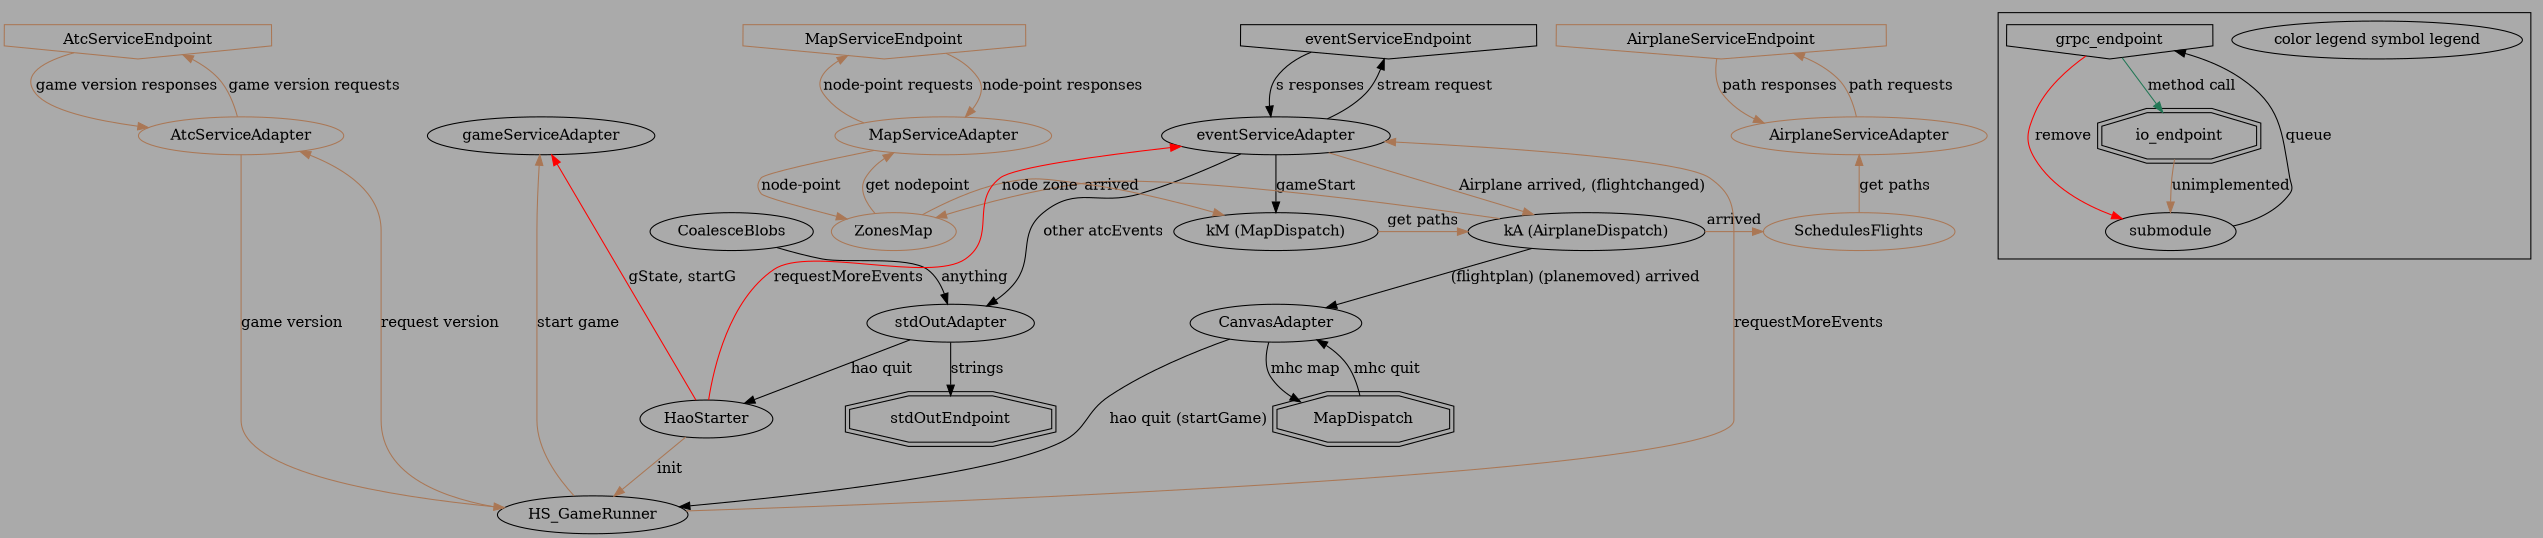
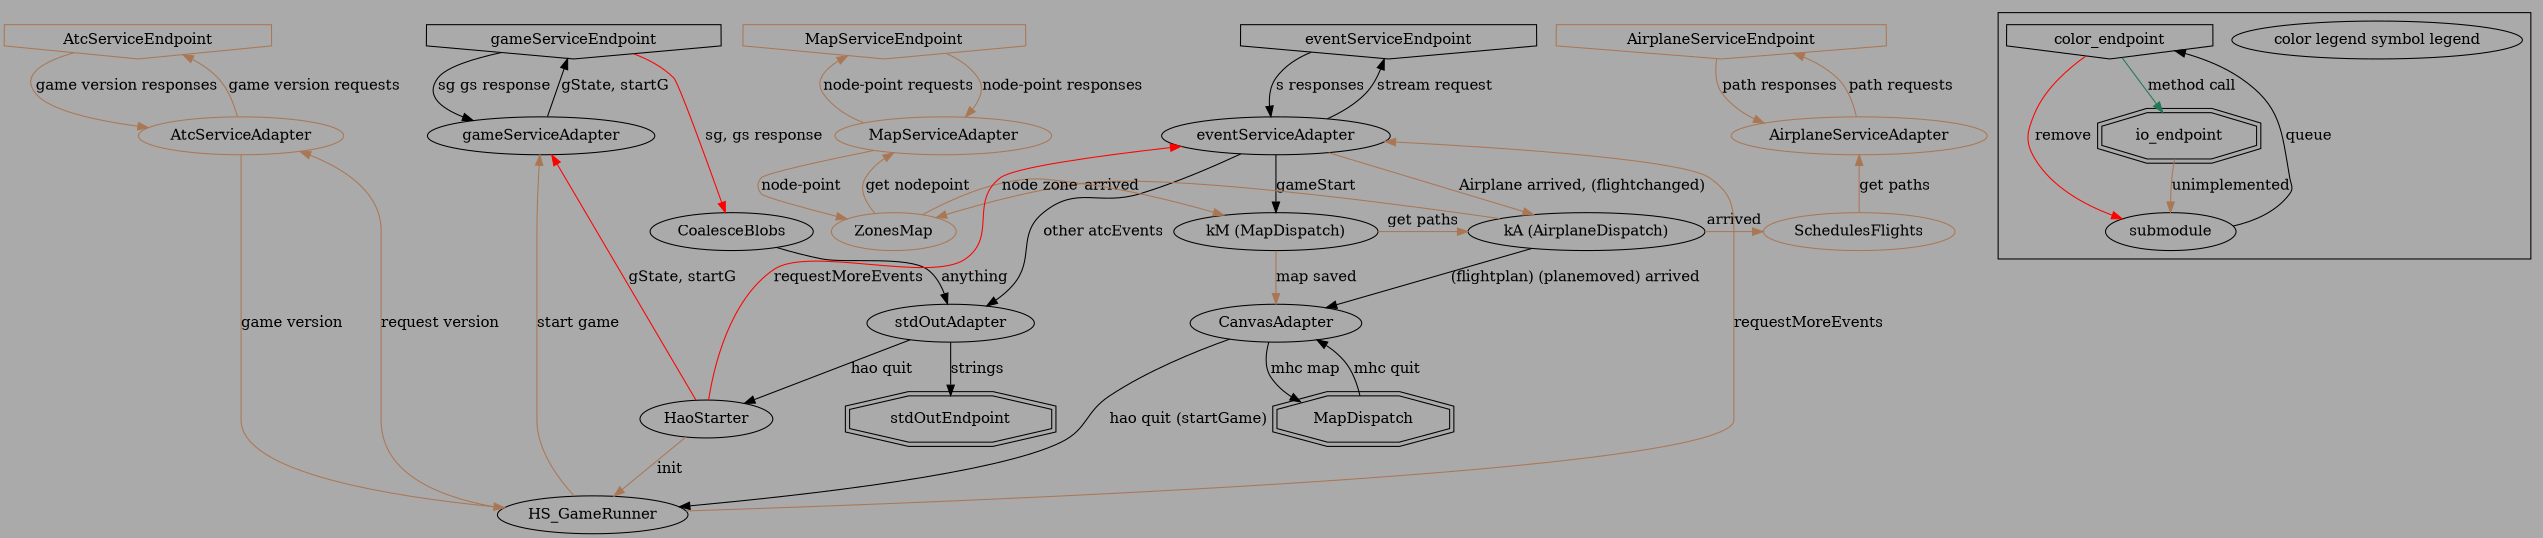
none -> (574, 40)
(2110, 40) -> (2110, 40)
none -> (1276, 272)
